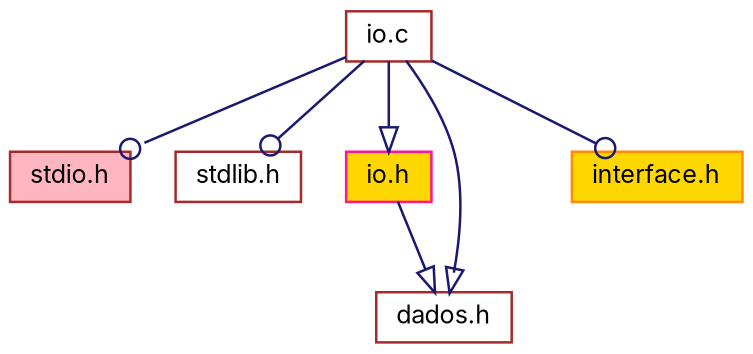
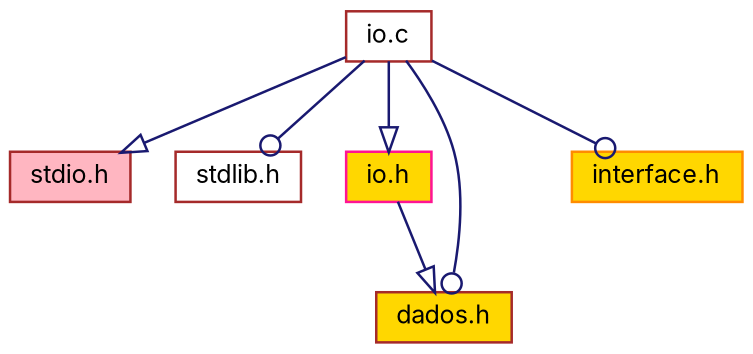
(245, 100) -> (245, 100)
(456, 161) -> (456, 161)
(444, 317) -> (444, 317)
